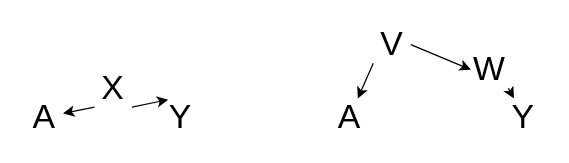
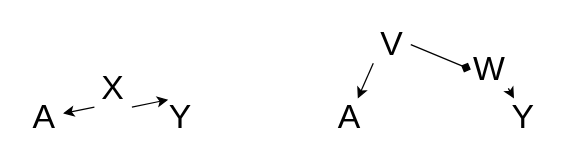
(461, 66) -> (460, 65)
